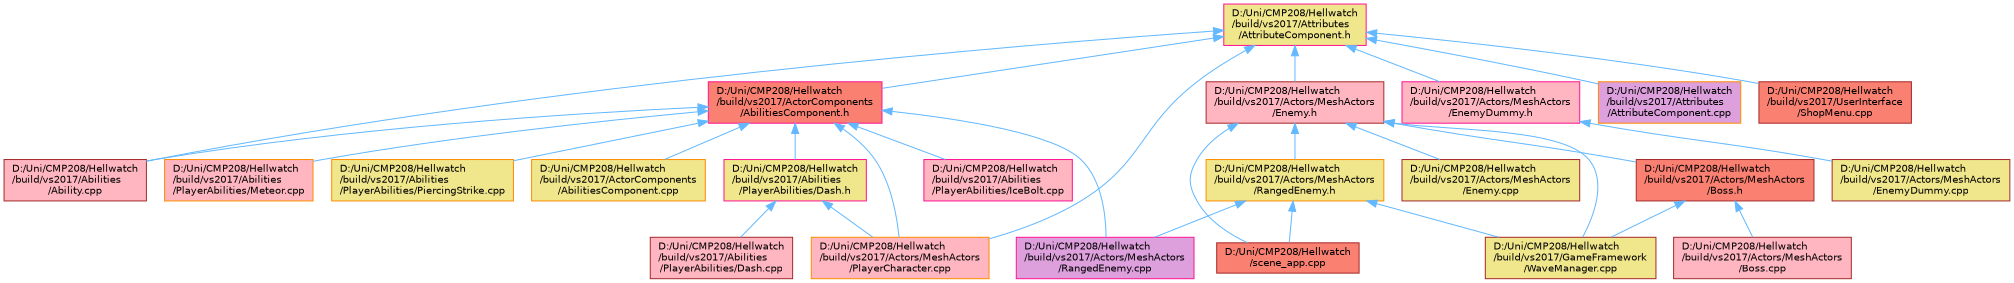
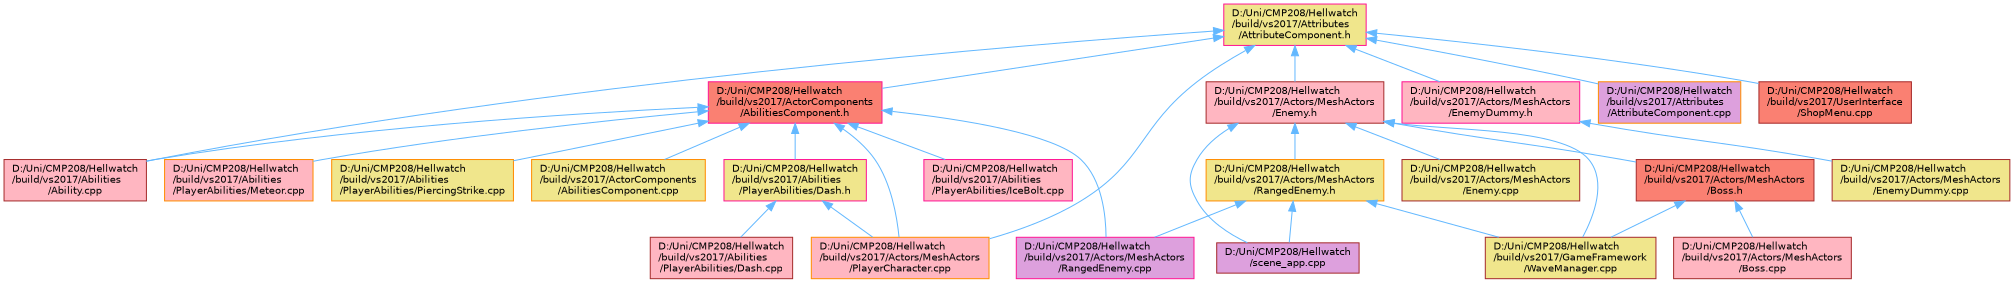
(1288, 258) -> (1288, 258)
